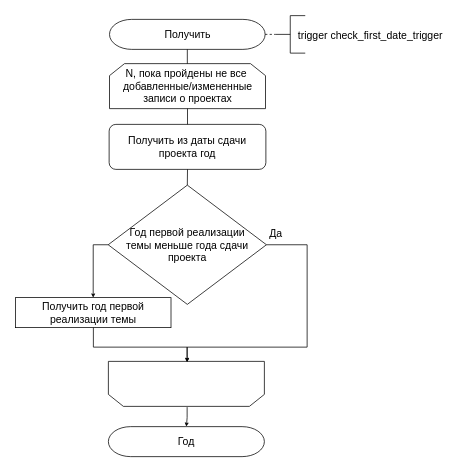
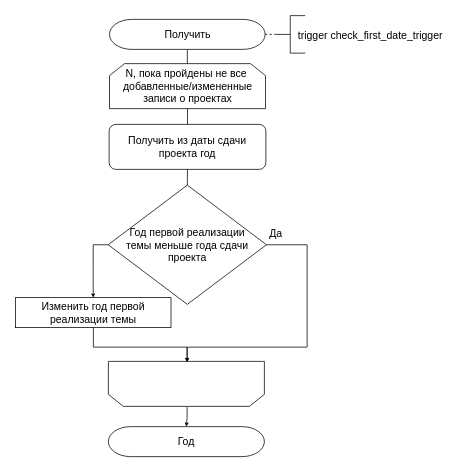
(93, 312) -> (93, 312)
